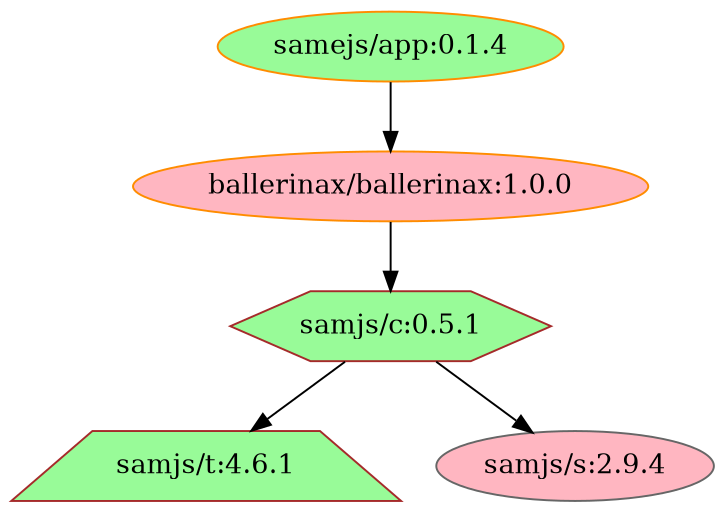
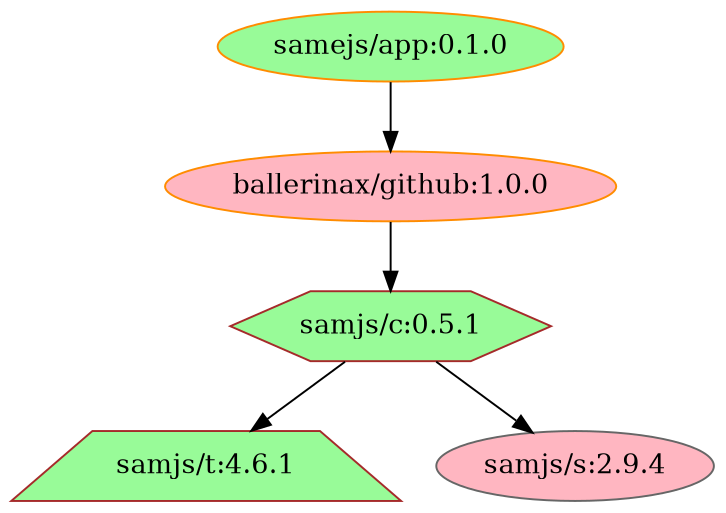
(391, 47) -> (391, 47)
(391, 186) -> (391, 186)
